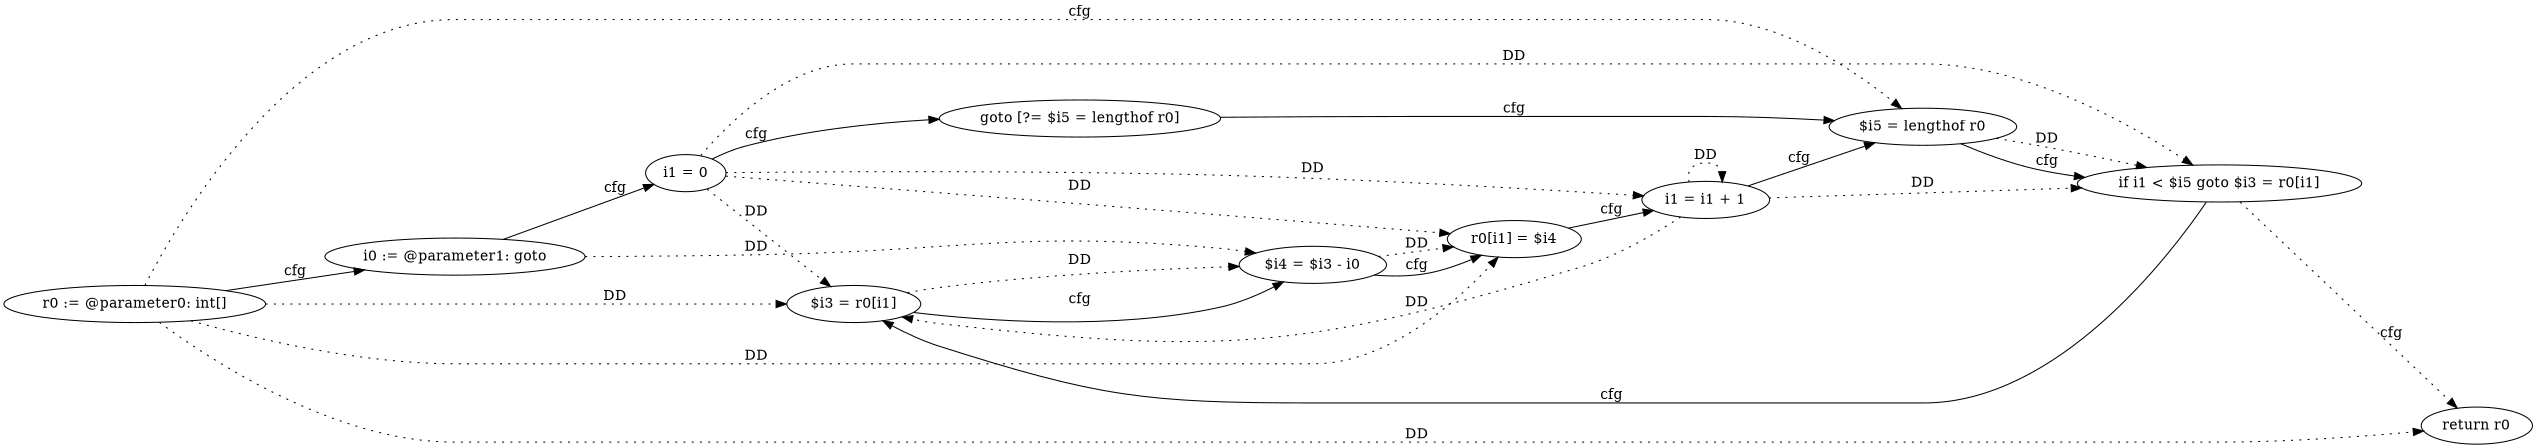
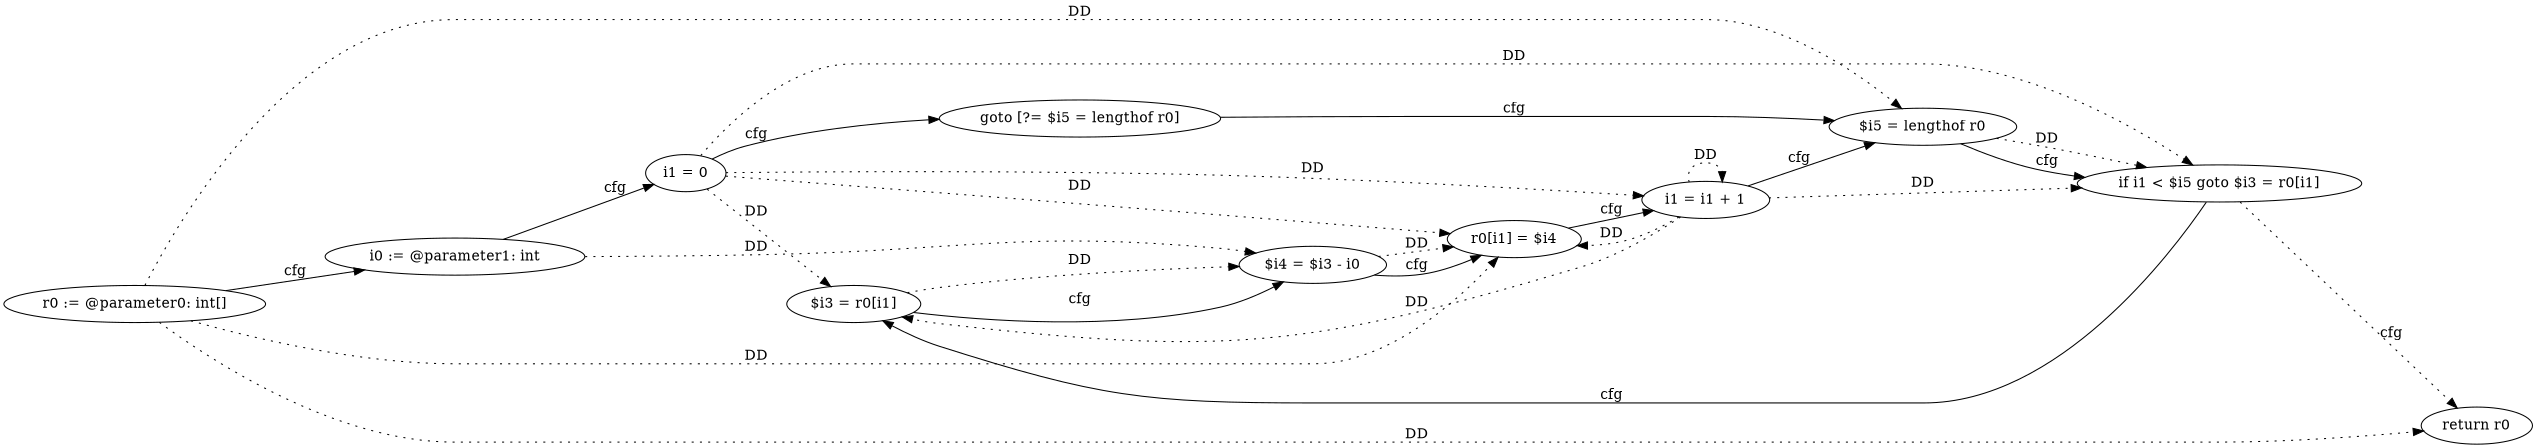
(1080, 12) -> (1080, 12)
none -> (1631, 239)
(455, 257) -> (455, 257)
(521, 304) -> none
